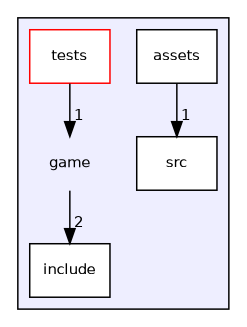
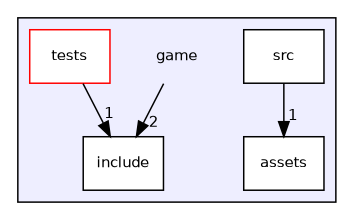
(70, 103) -> (93, 103)
(177, 103) -> (284, 103)
